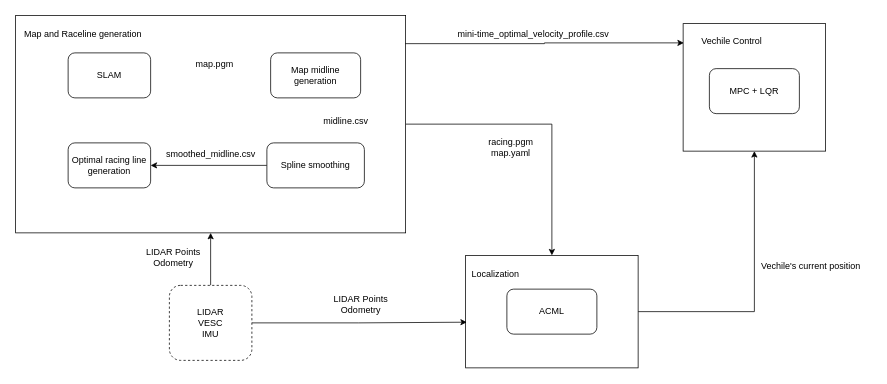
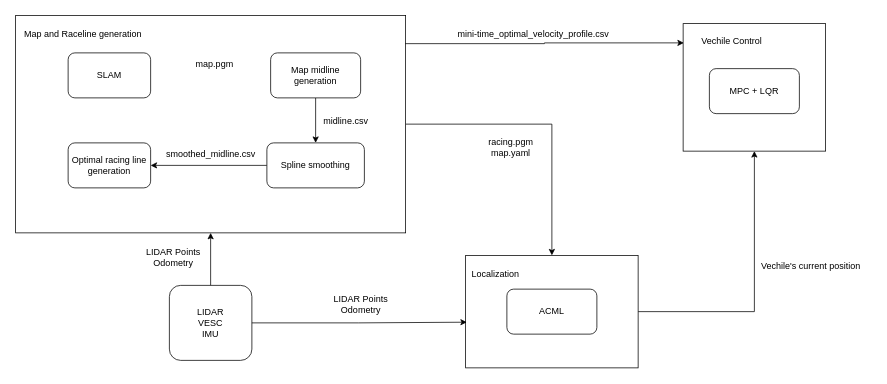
none -> (315, 118)
(210, 323) -> (210, 323)
